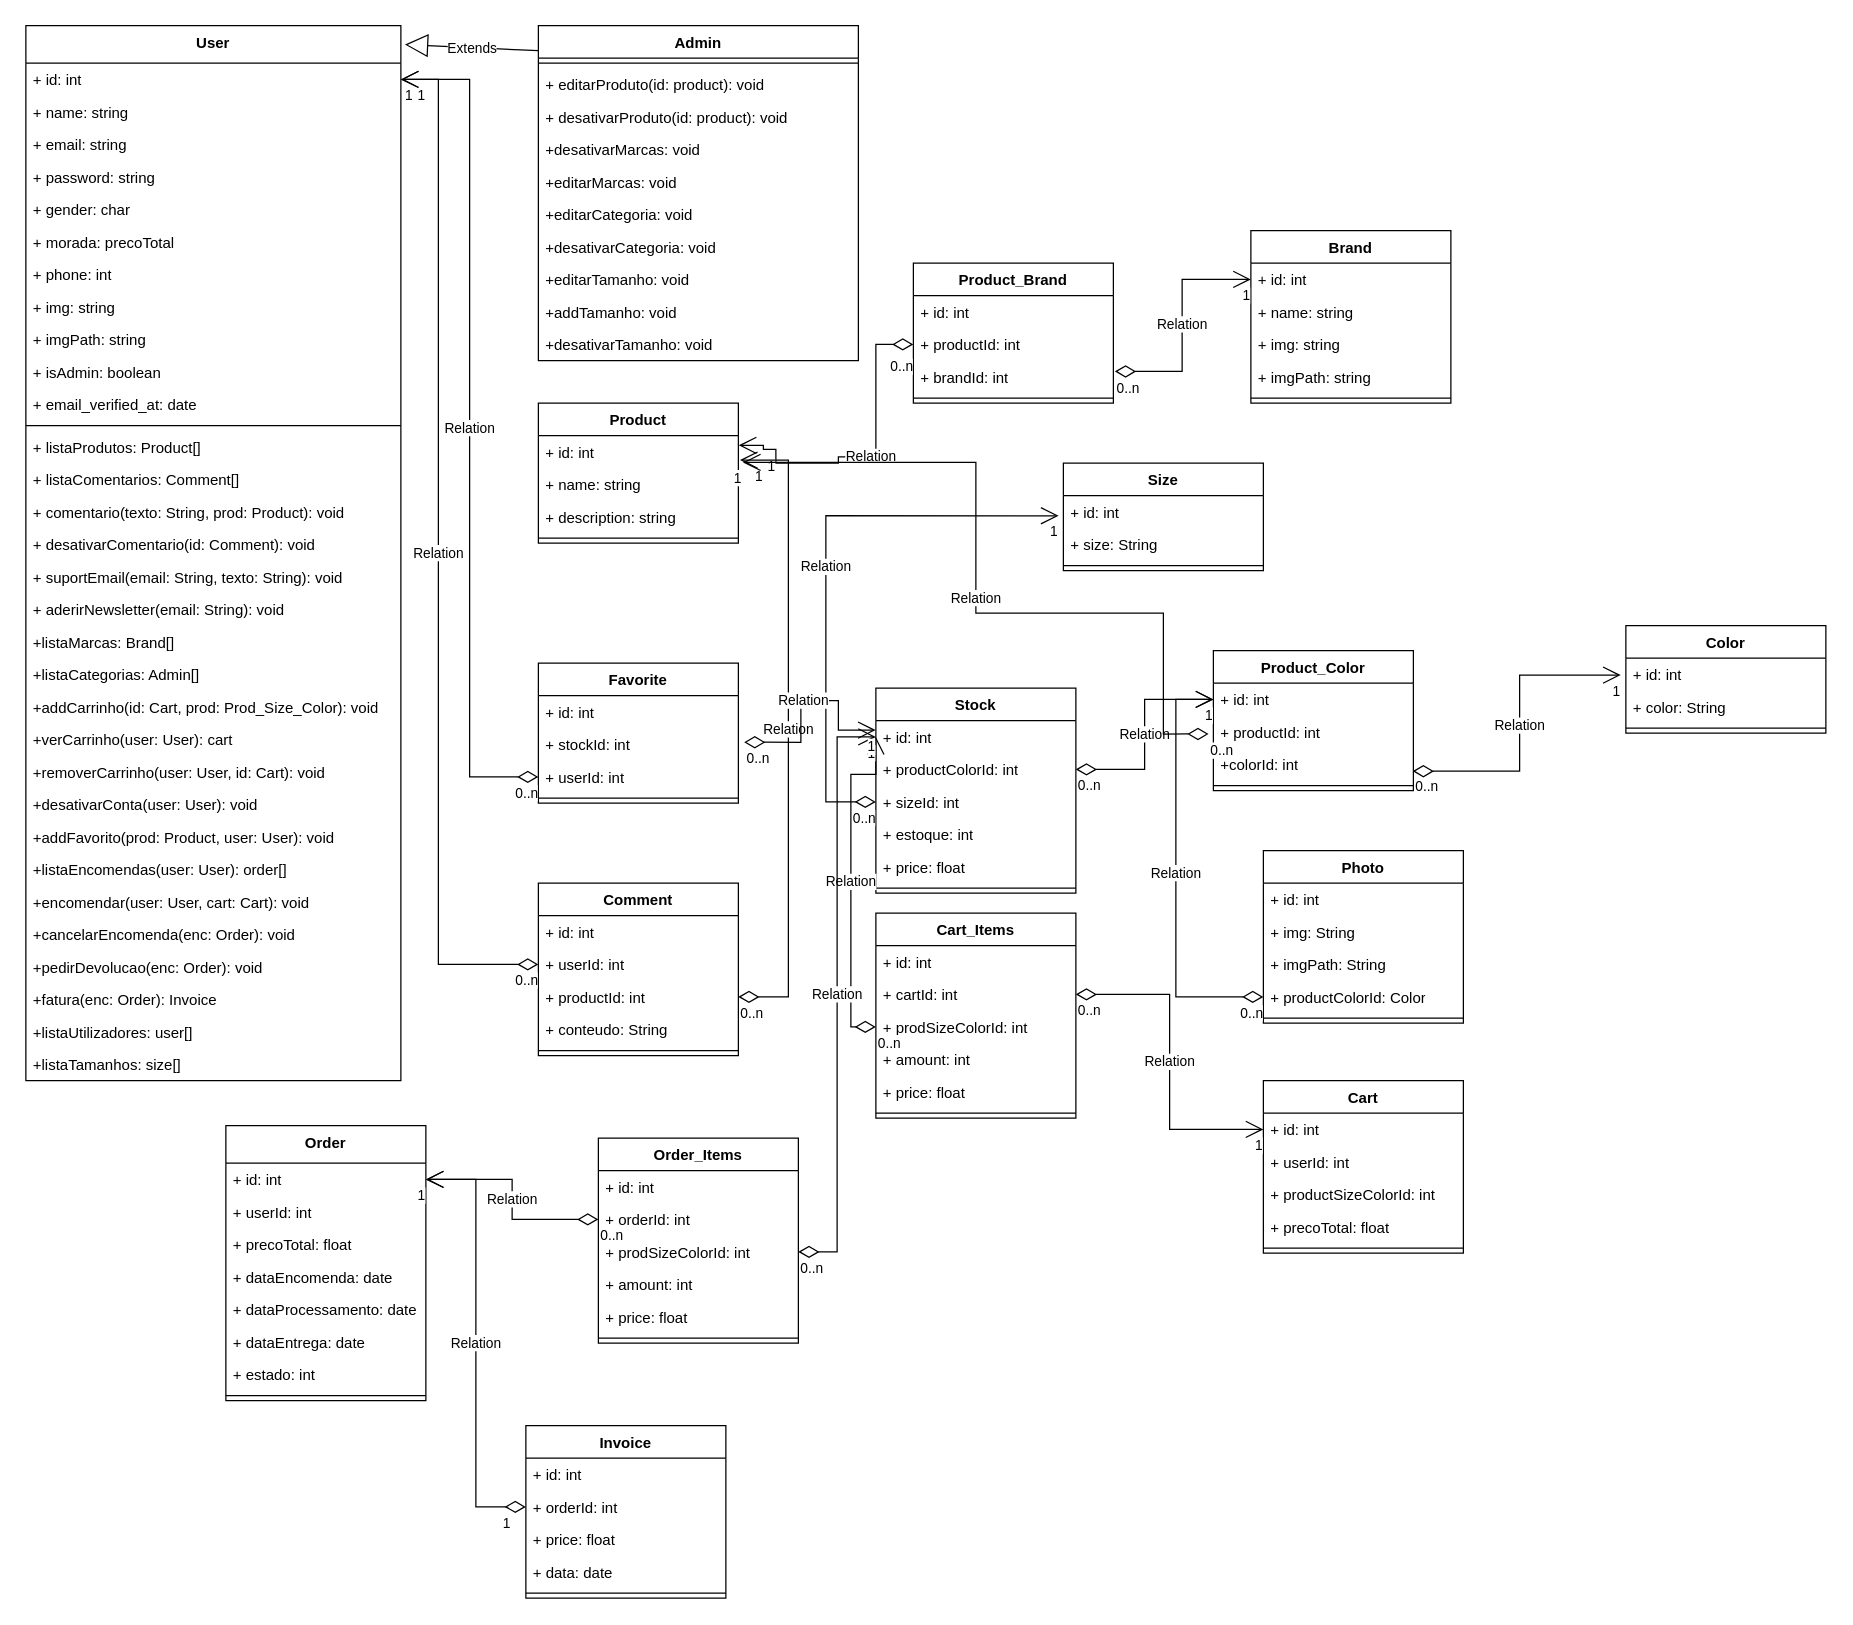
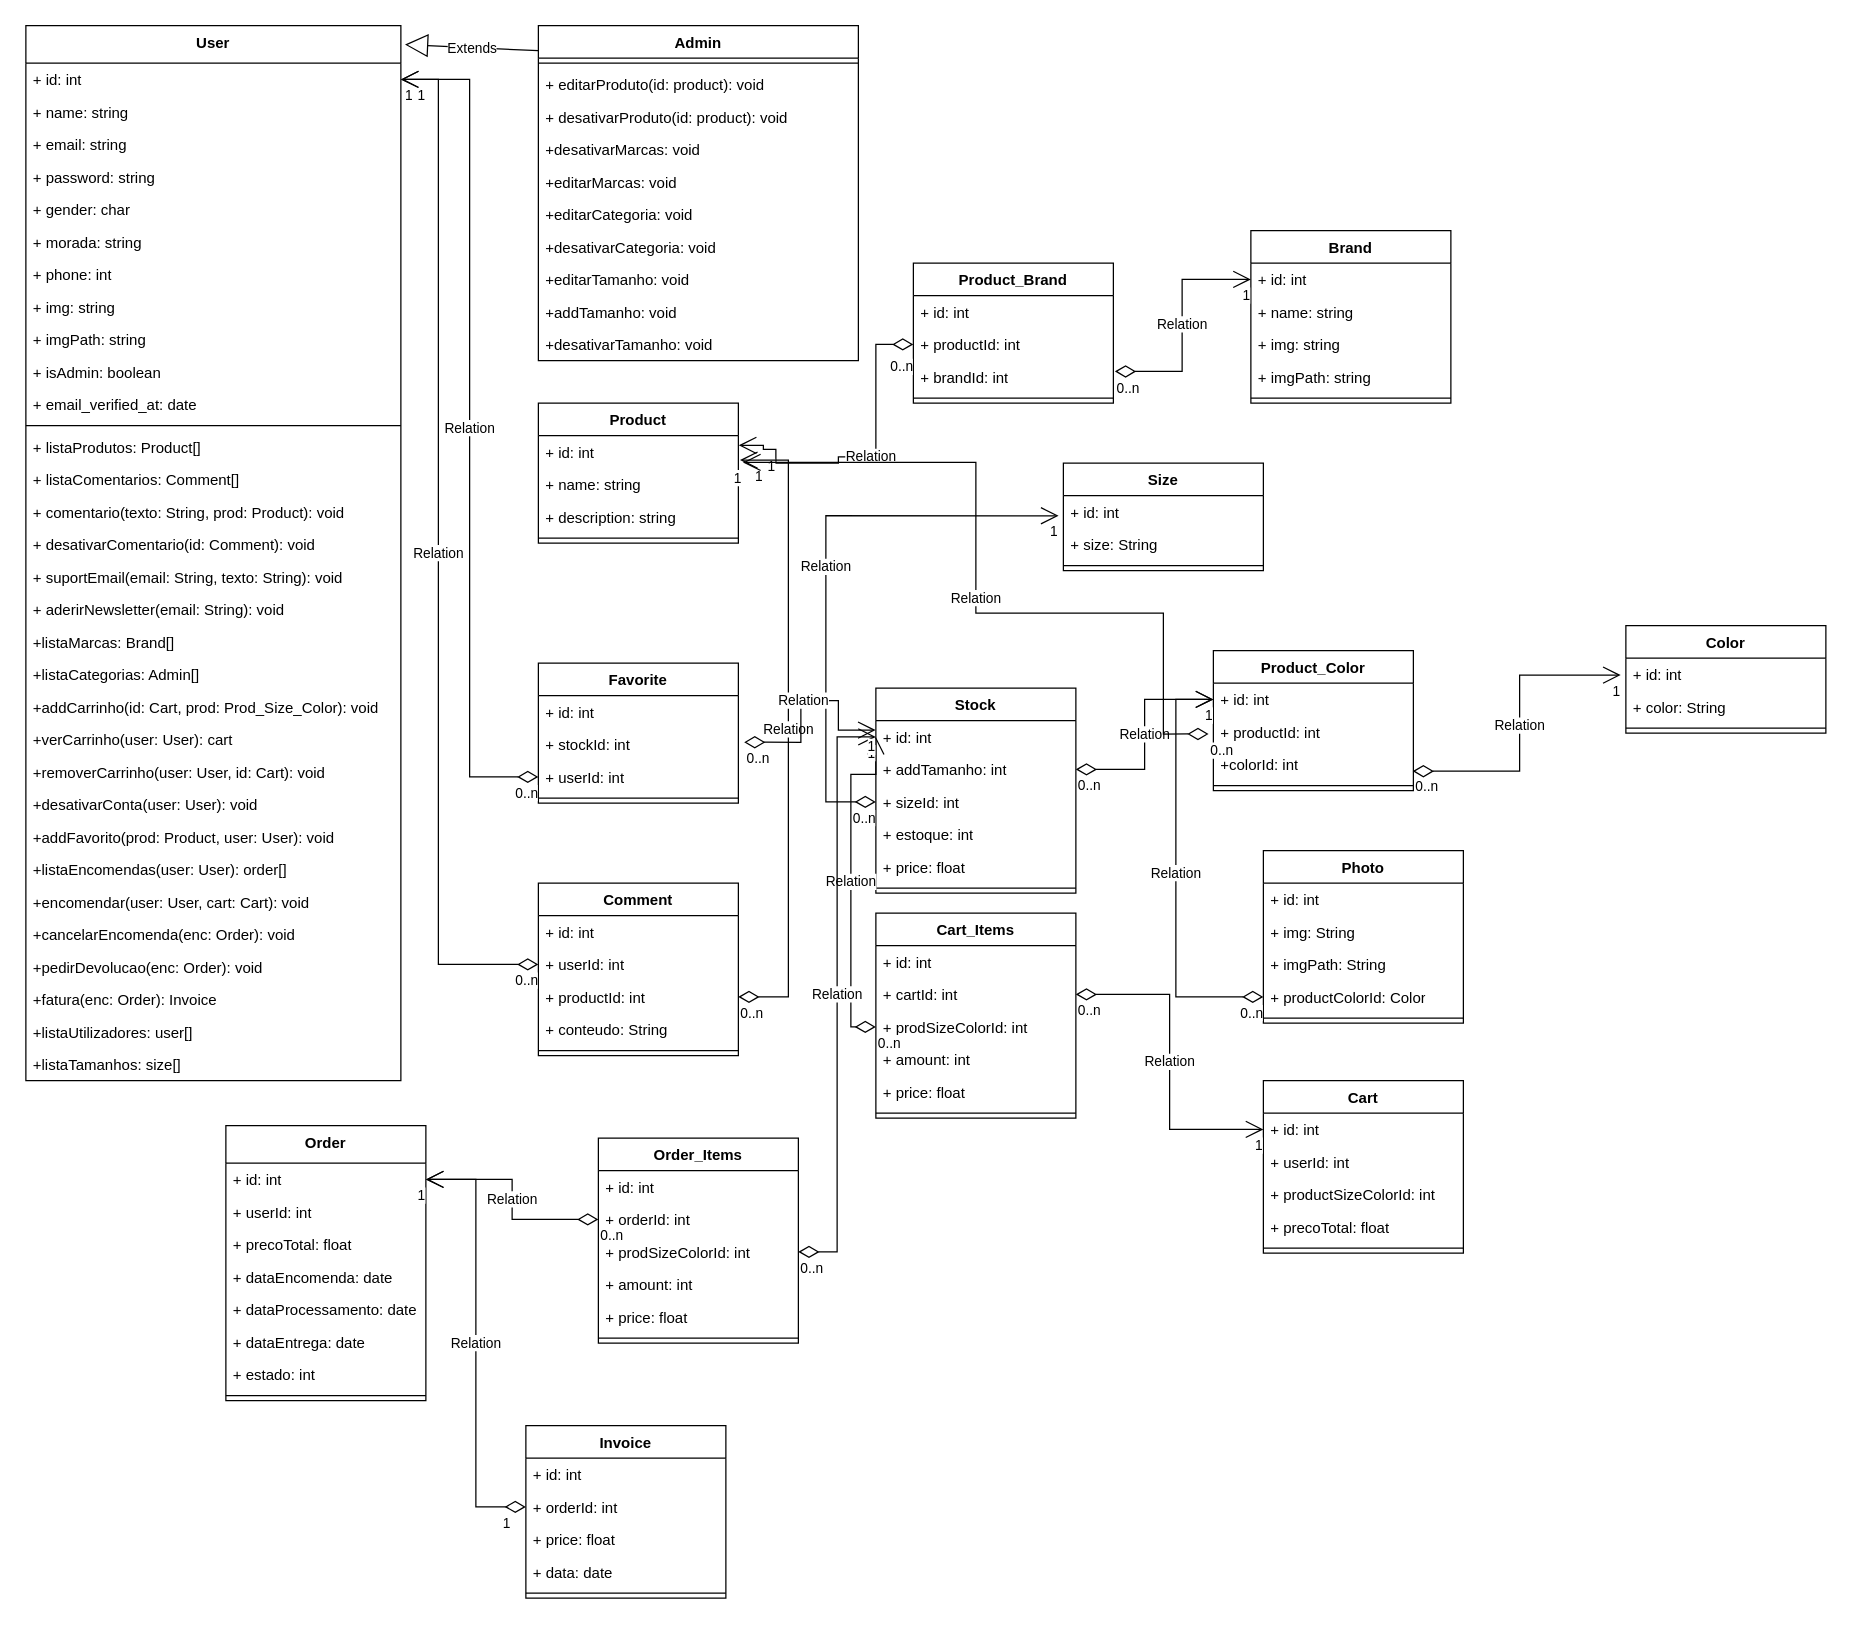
(109, 243) -> (93, 243)
(962, 771) -> (947, 771)
